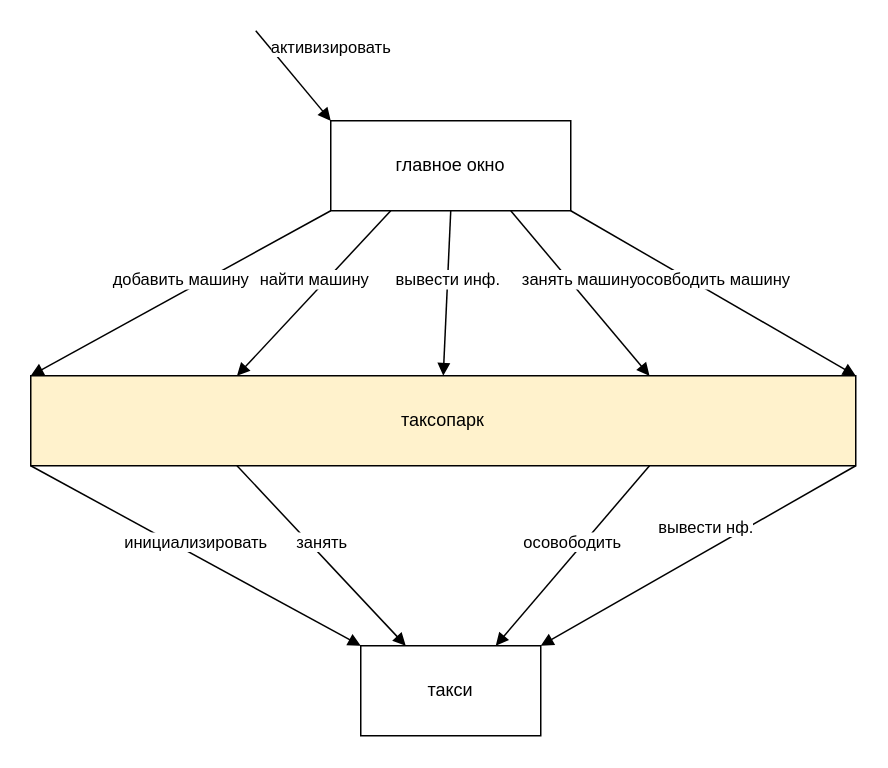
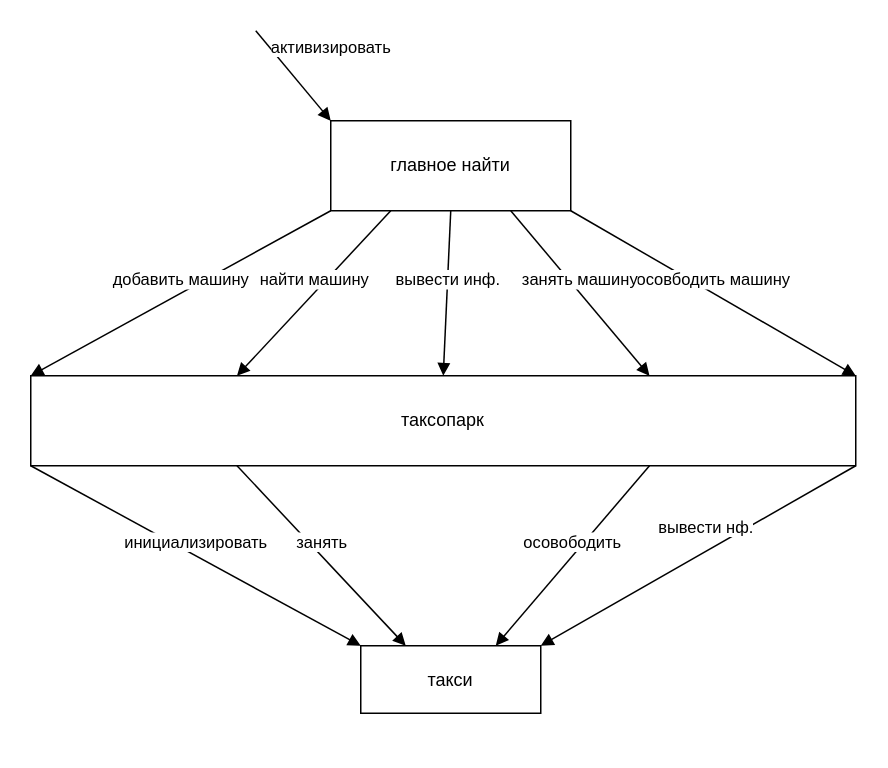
(451, 166) -> (451, 166)
(443, 421) -> (443, 421)
(451, 691) -> (451, 680)
